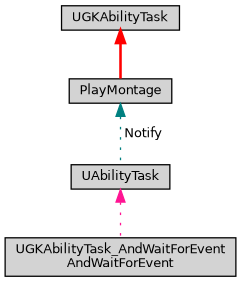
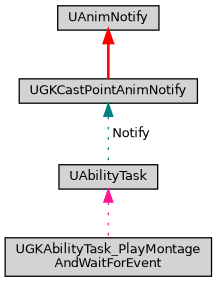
(121, 18) -> (108, 18)
(121, 91) -> (108, 91)
(121, 257) -> (108, 257)
